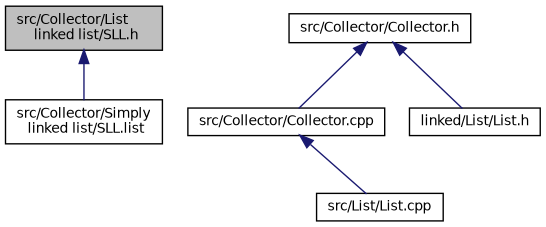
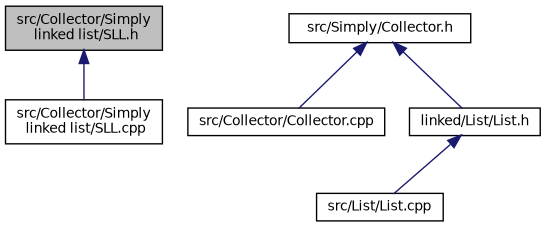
(84, 28) -> (84, 28)
(380, 28) -> (380, 28)
(84, 122) -> (84, 122)
(338, 169) -> (422, 169)
